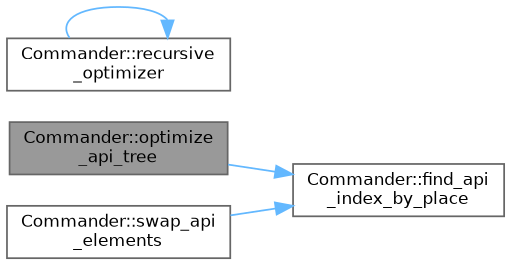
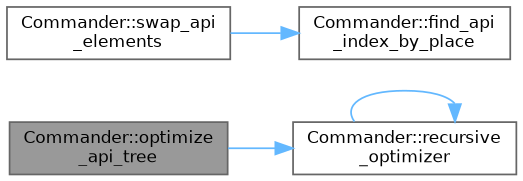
(252, 168) -> (252, 148)
